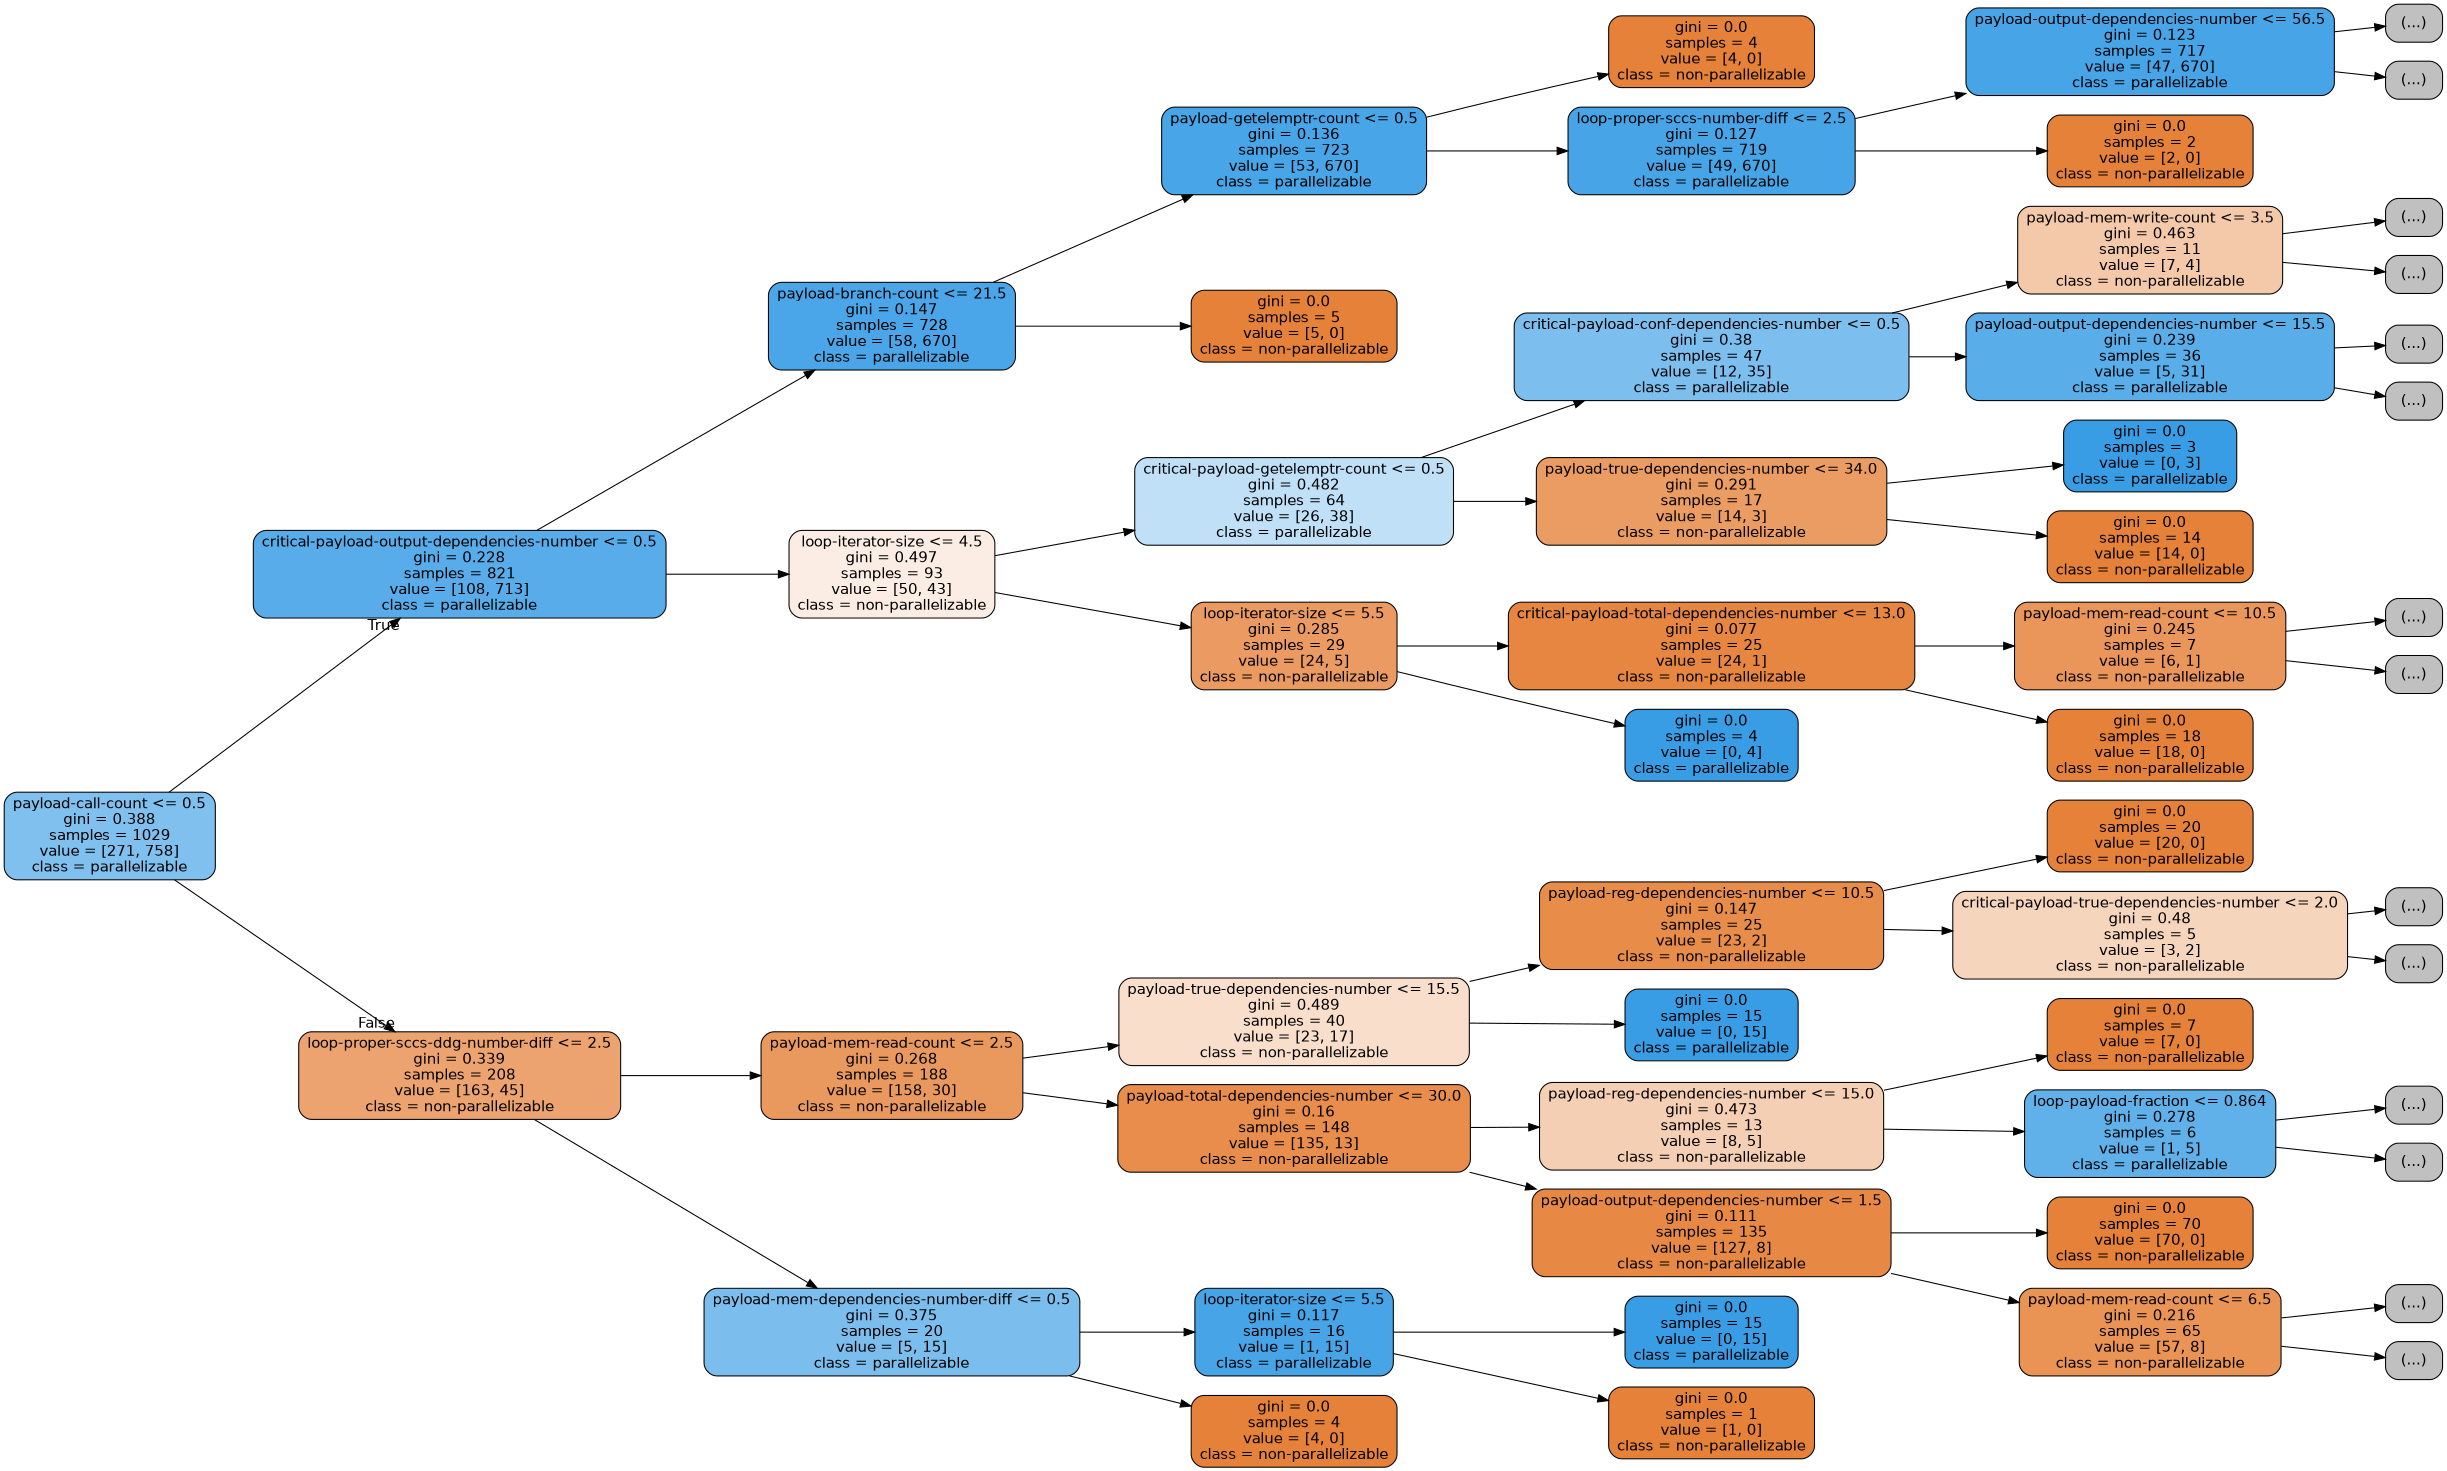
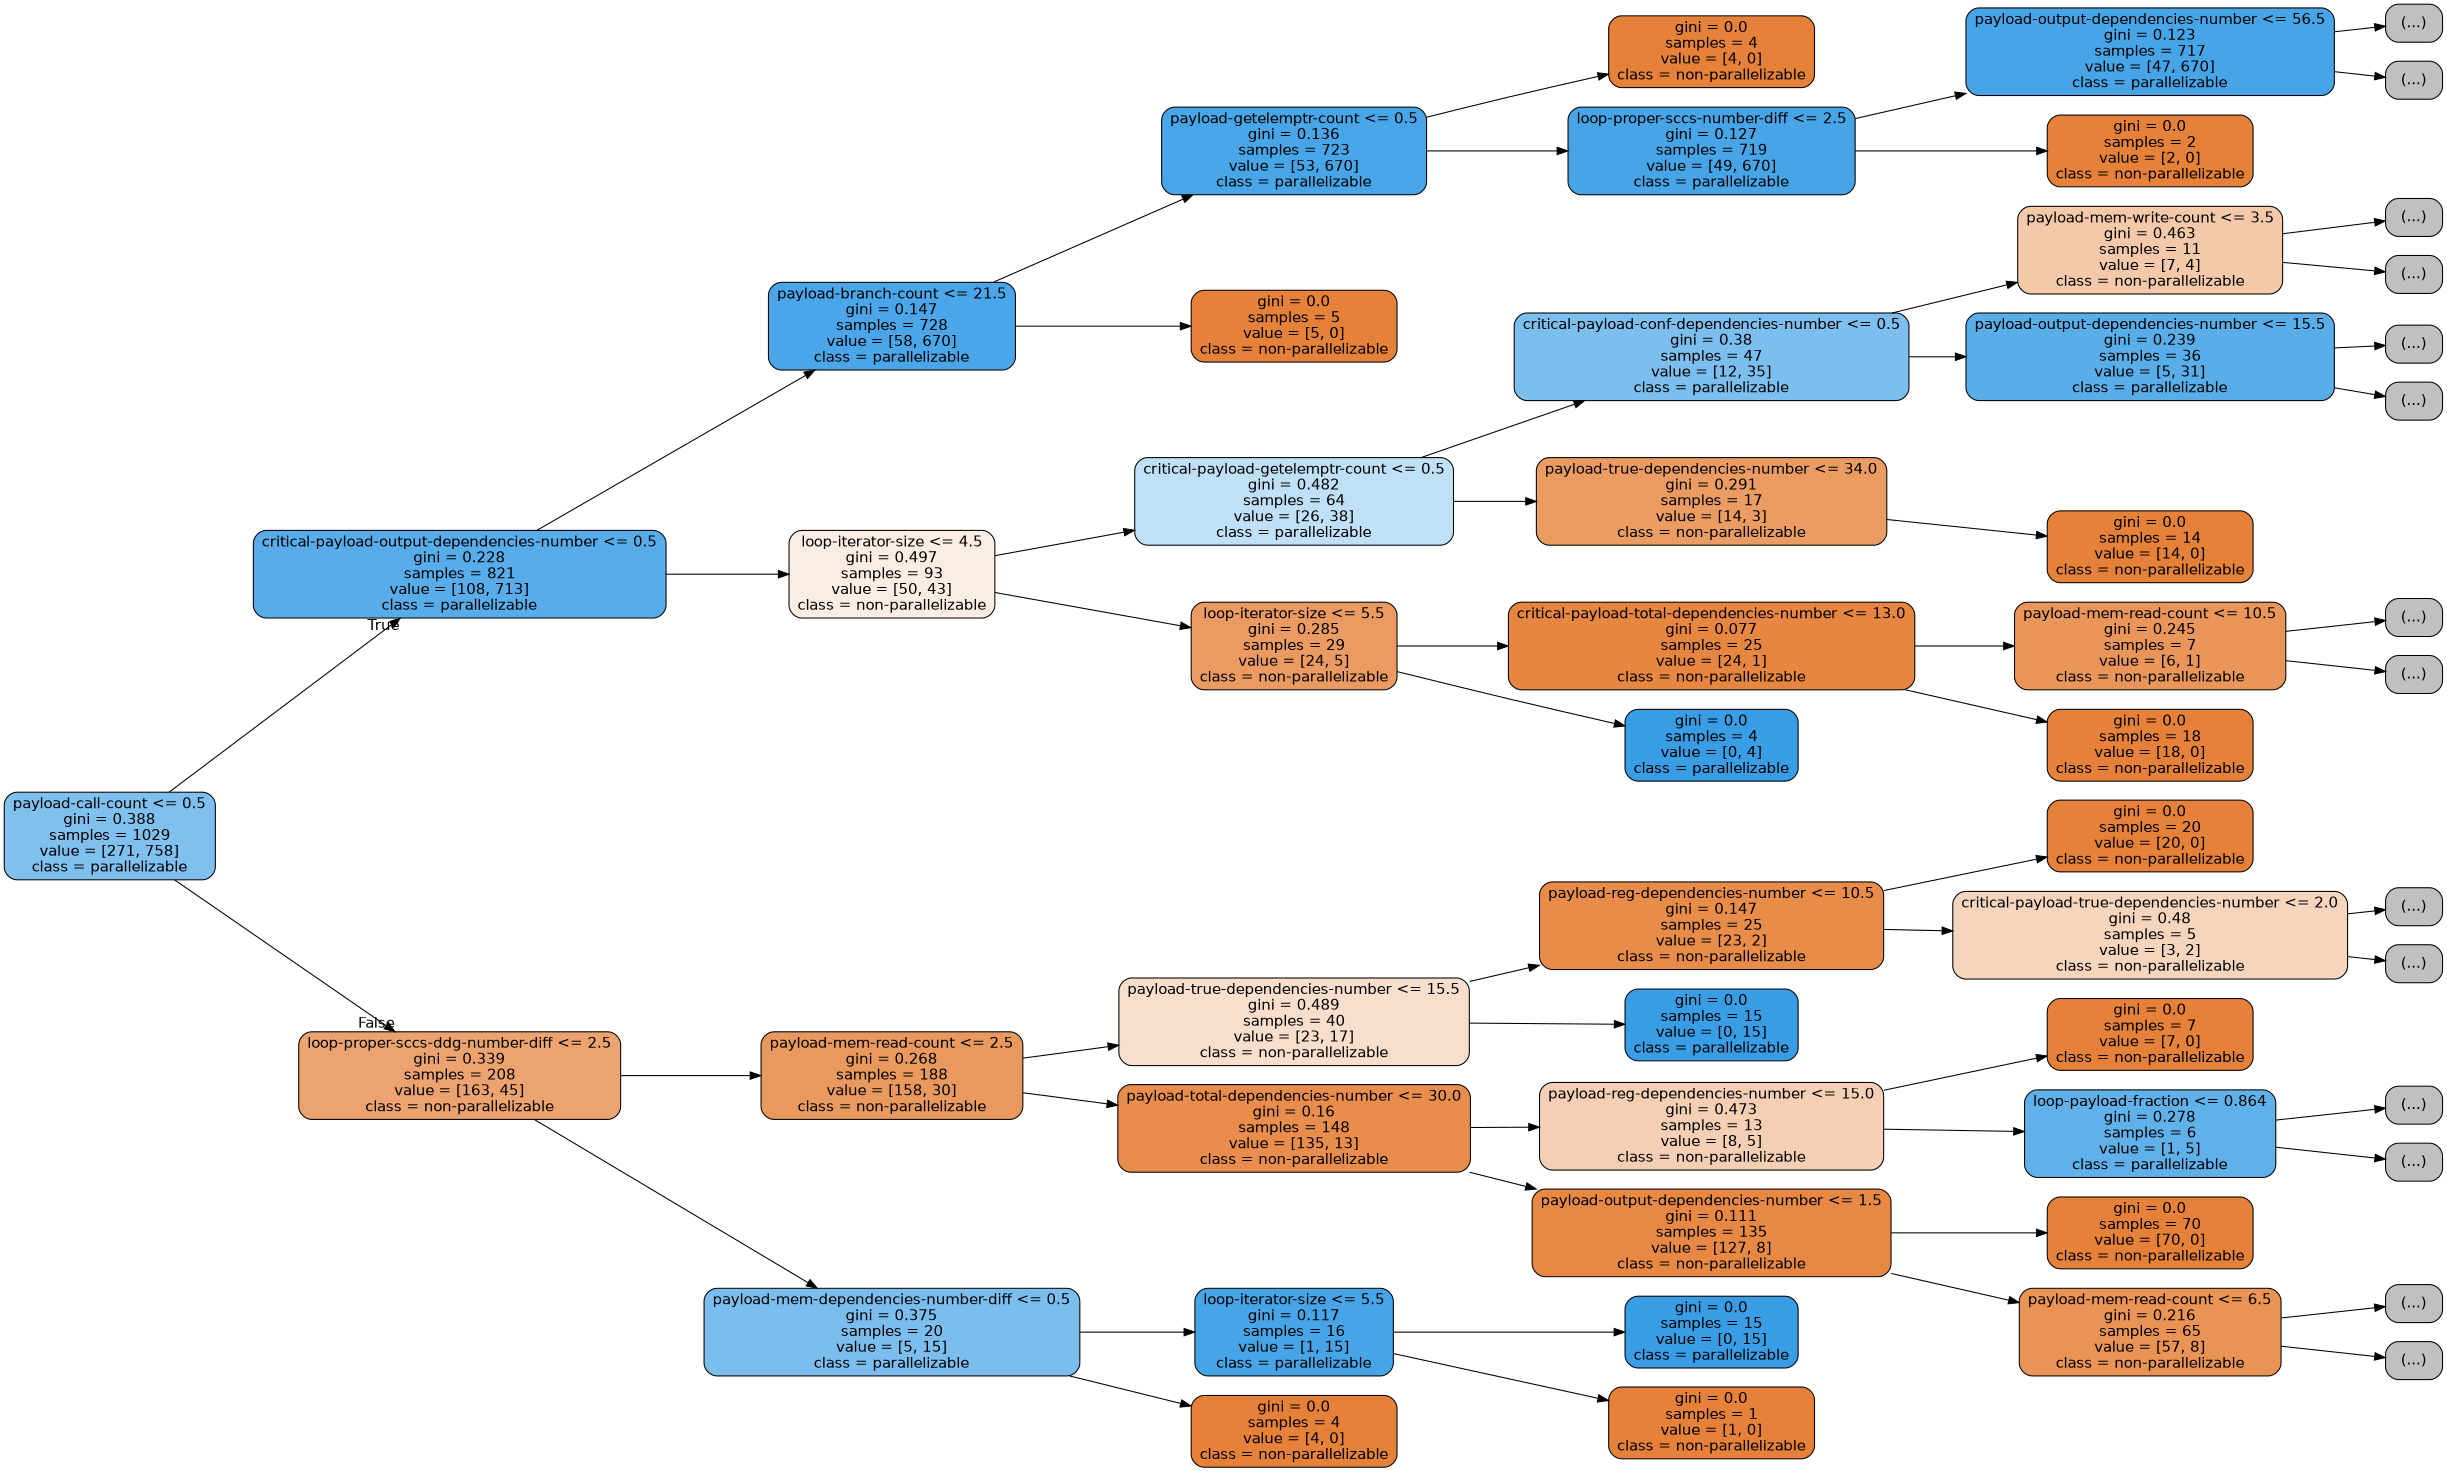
(2150, 456) -> none
